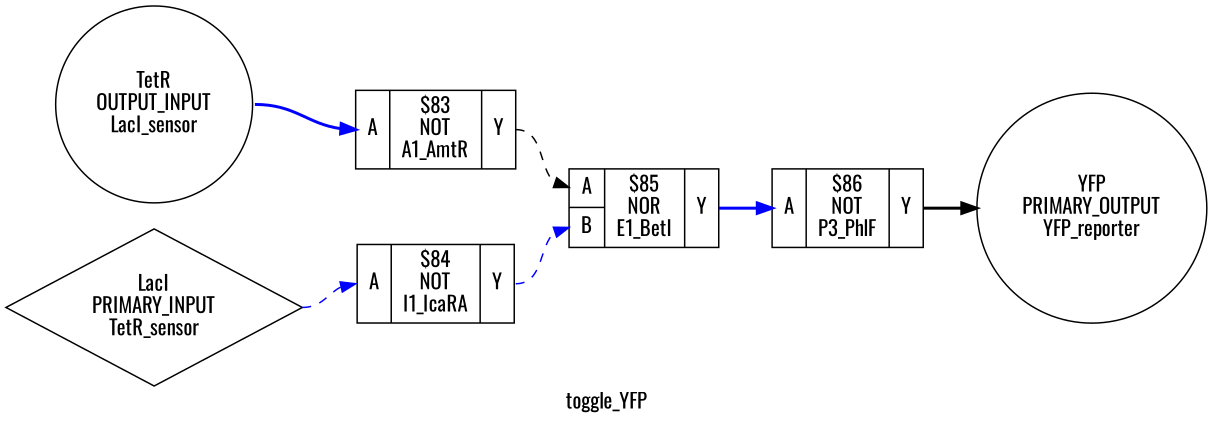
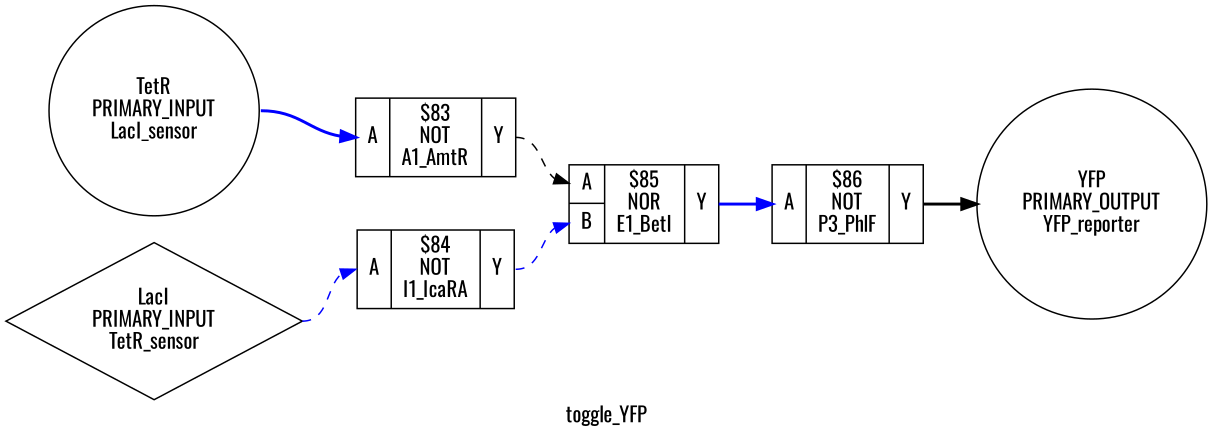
(154, 104) -> (154, 111)
